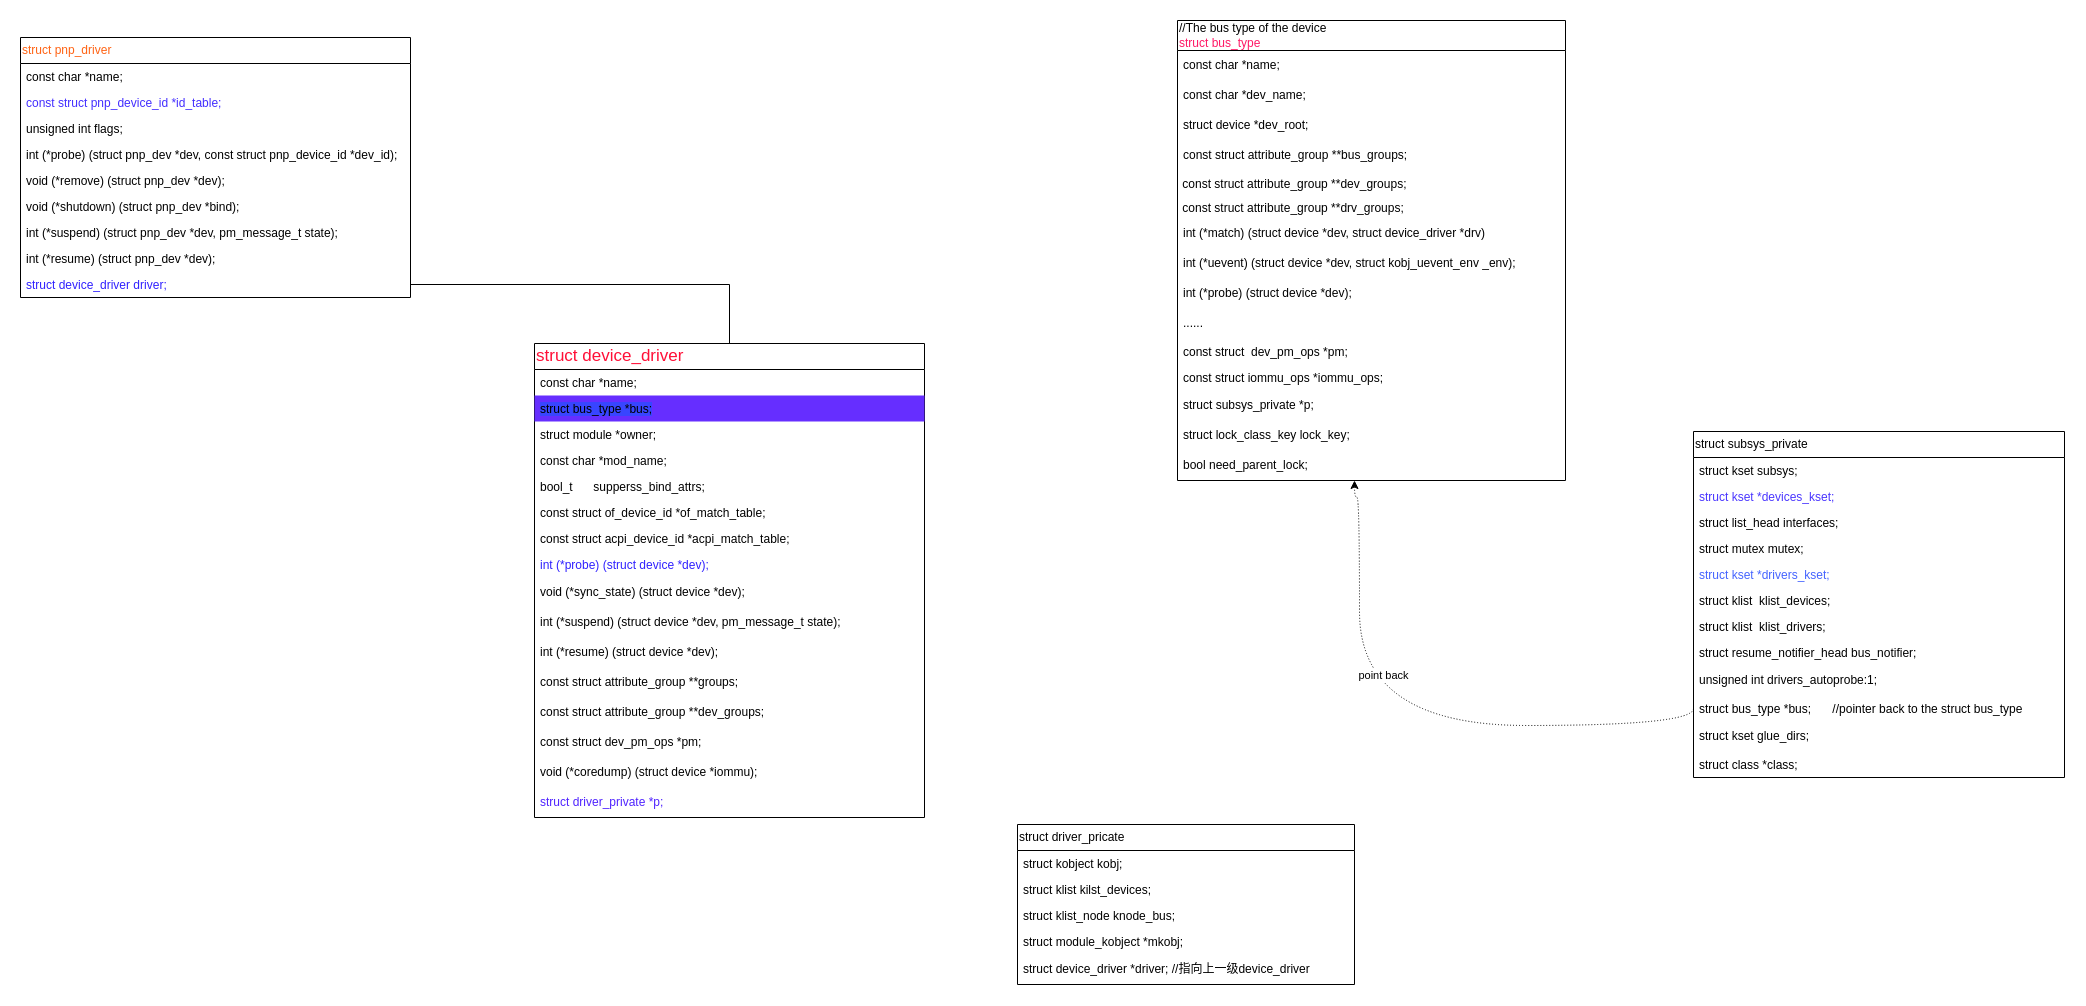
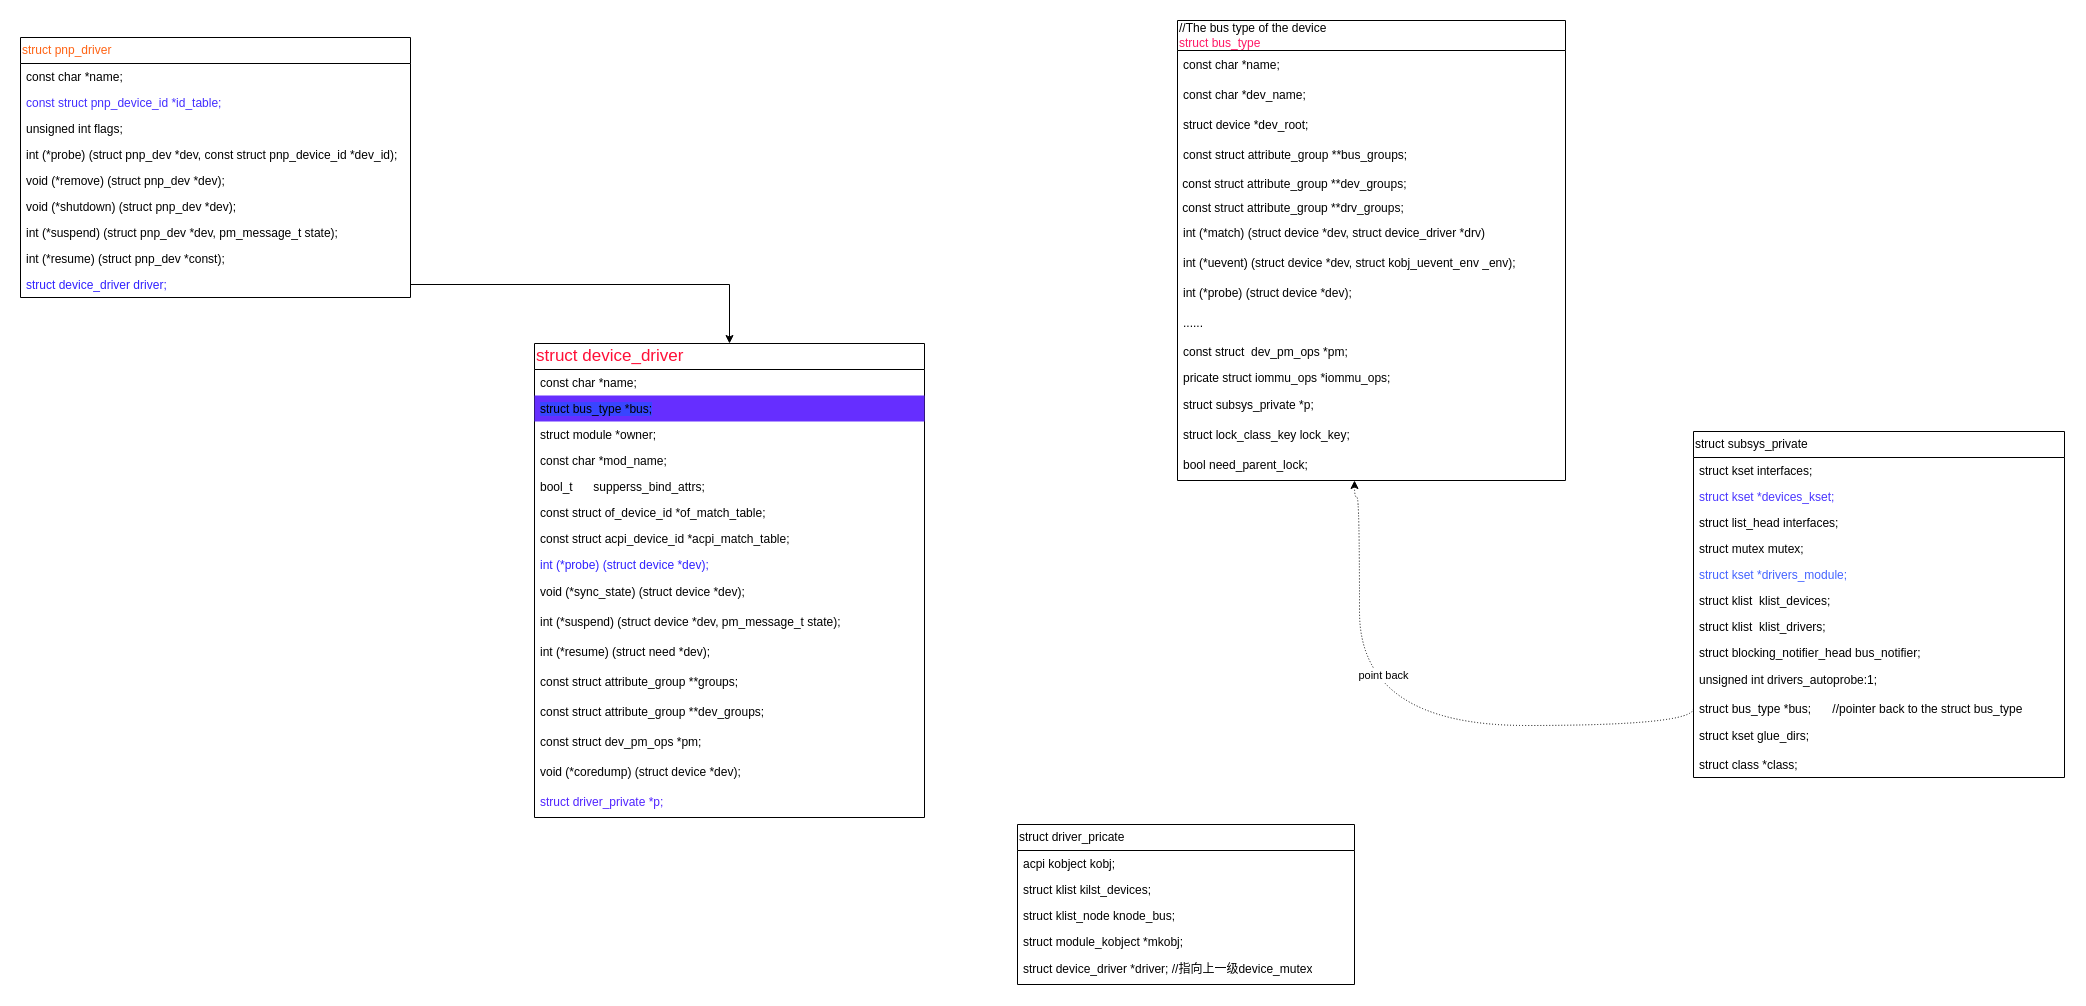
(150, 208) -> (148, 208)
(138, 260) -> (145, 260)
(730, 337) -> (730, 335)
(1288, 379) -> (1294, 379)
(1759, 472) -> (1771, 472)
(1781, 576) -> (1786, 576)
(647, 653) -> (642, 653)
(1826, 654) -> (1830, 654)
(662, 773) -> (657, 773)
(1086, 865) -> (1078, 865)
(1187, 970) -> (1187, 970)
